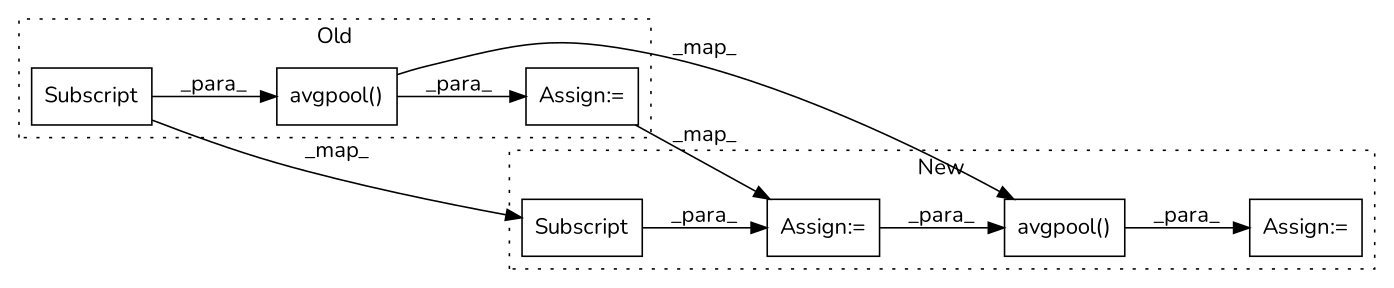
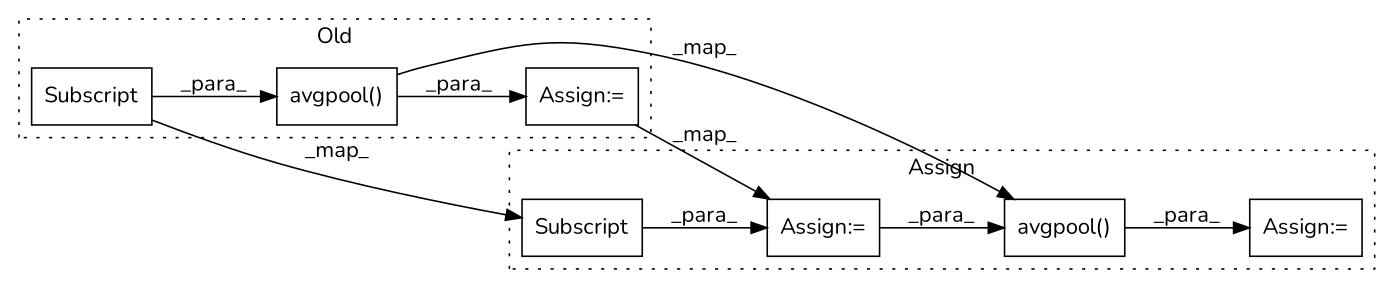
(942, 168) -> (942, 168)
